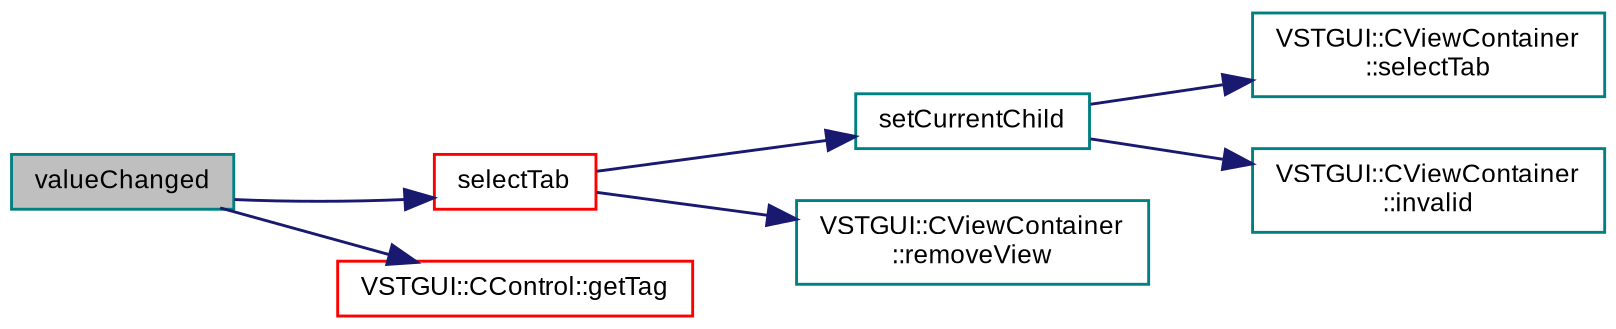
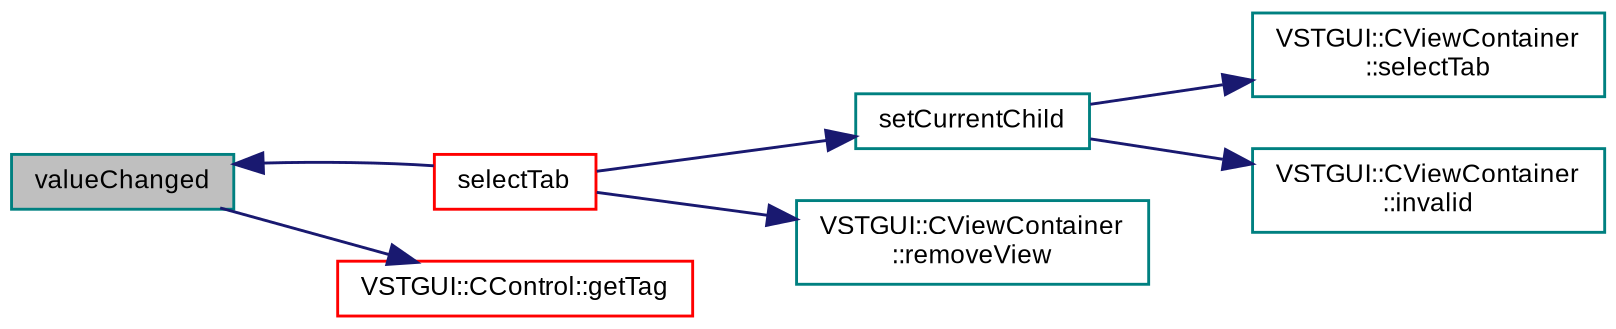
(319, 201) -> (349, 163)
